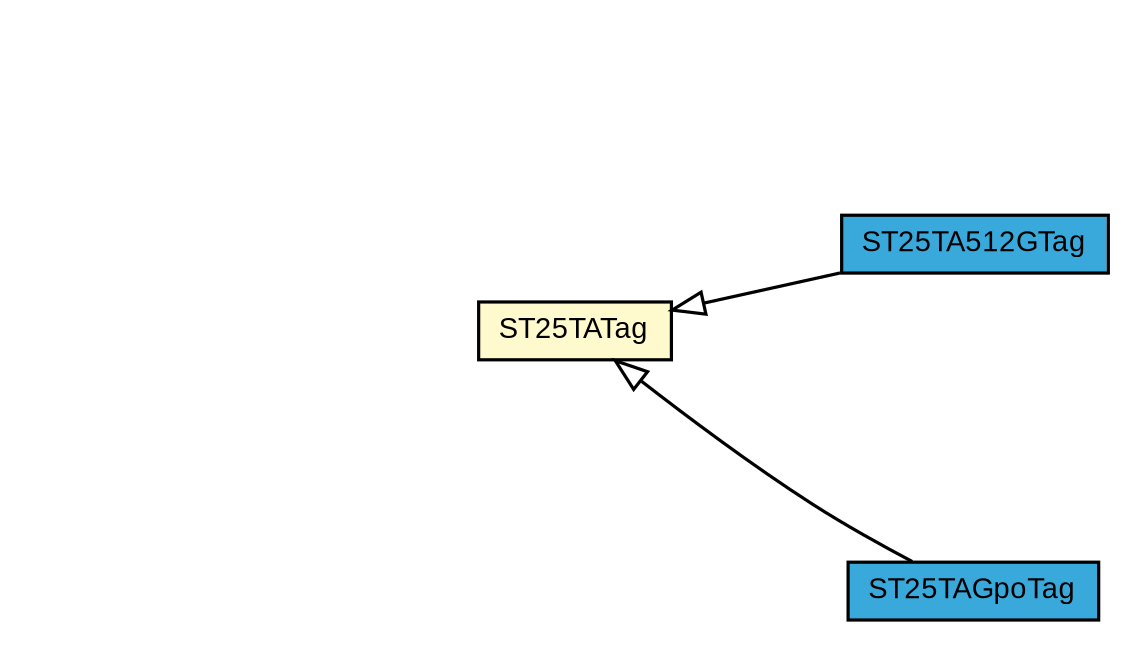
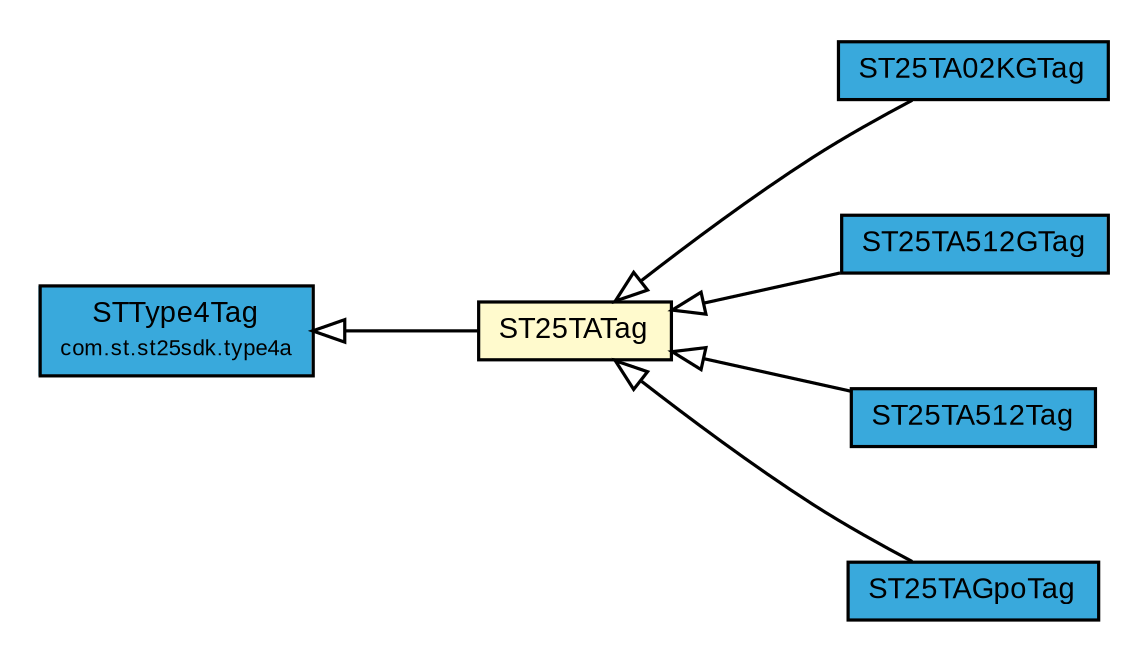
none -> (973, 71)
none -> (175, 331)
none -> (973, 418)
